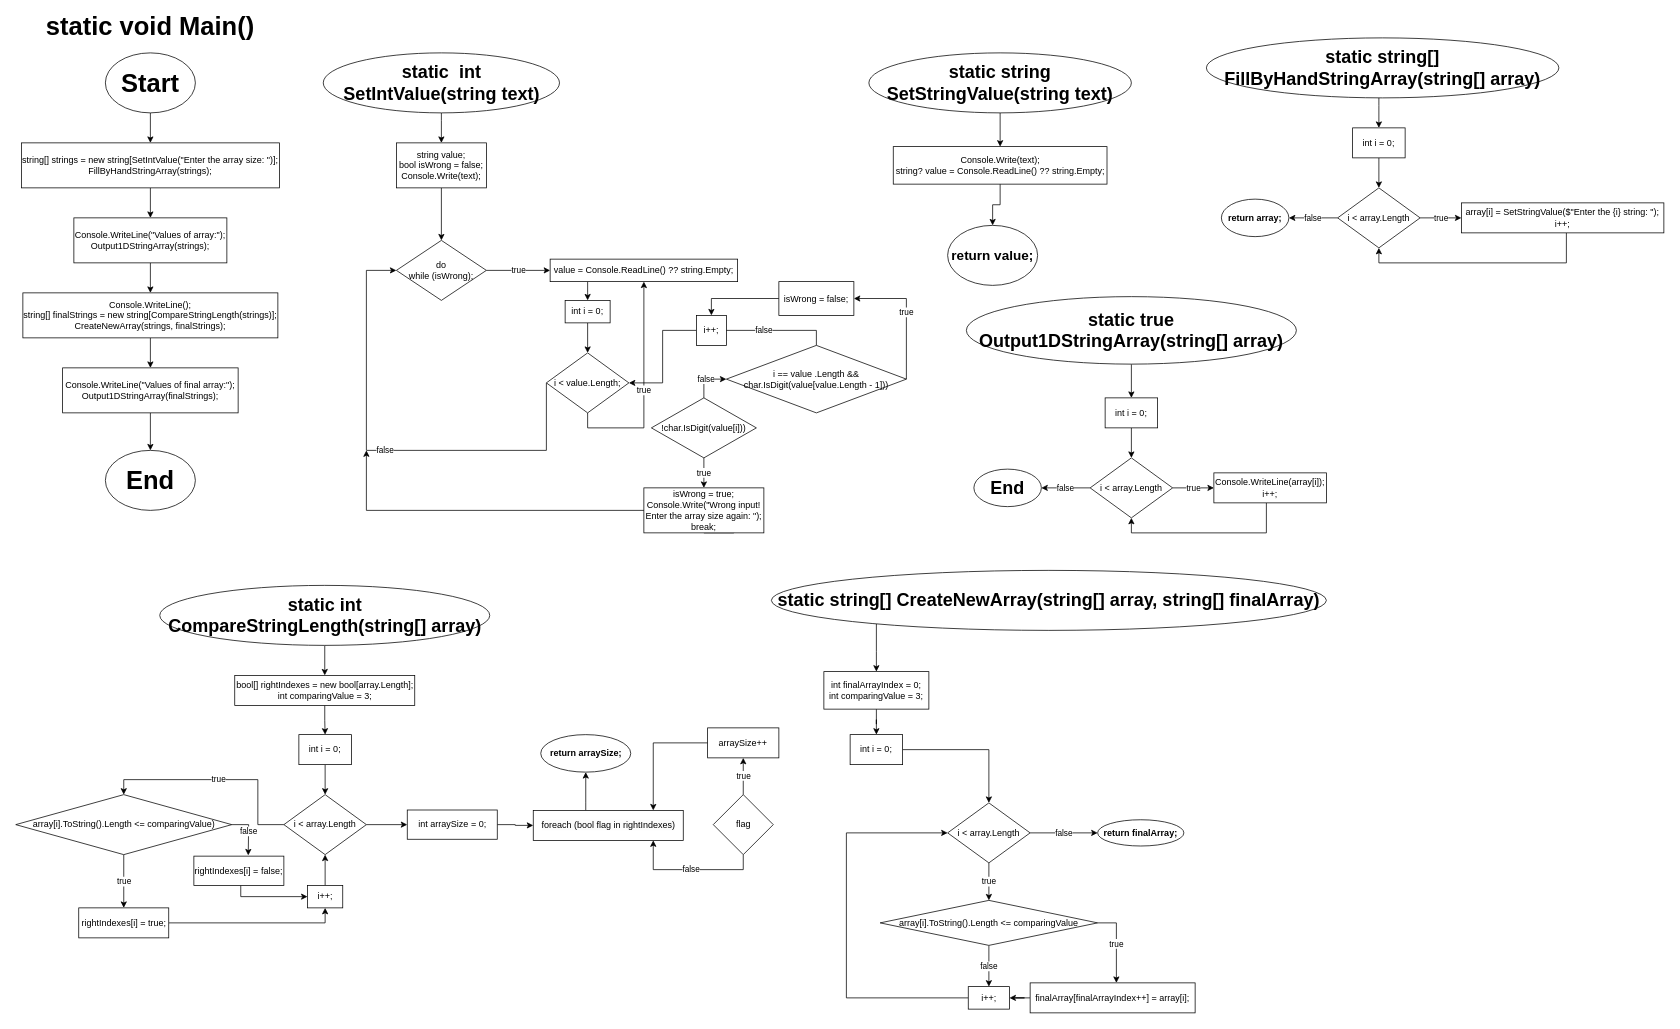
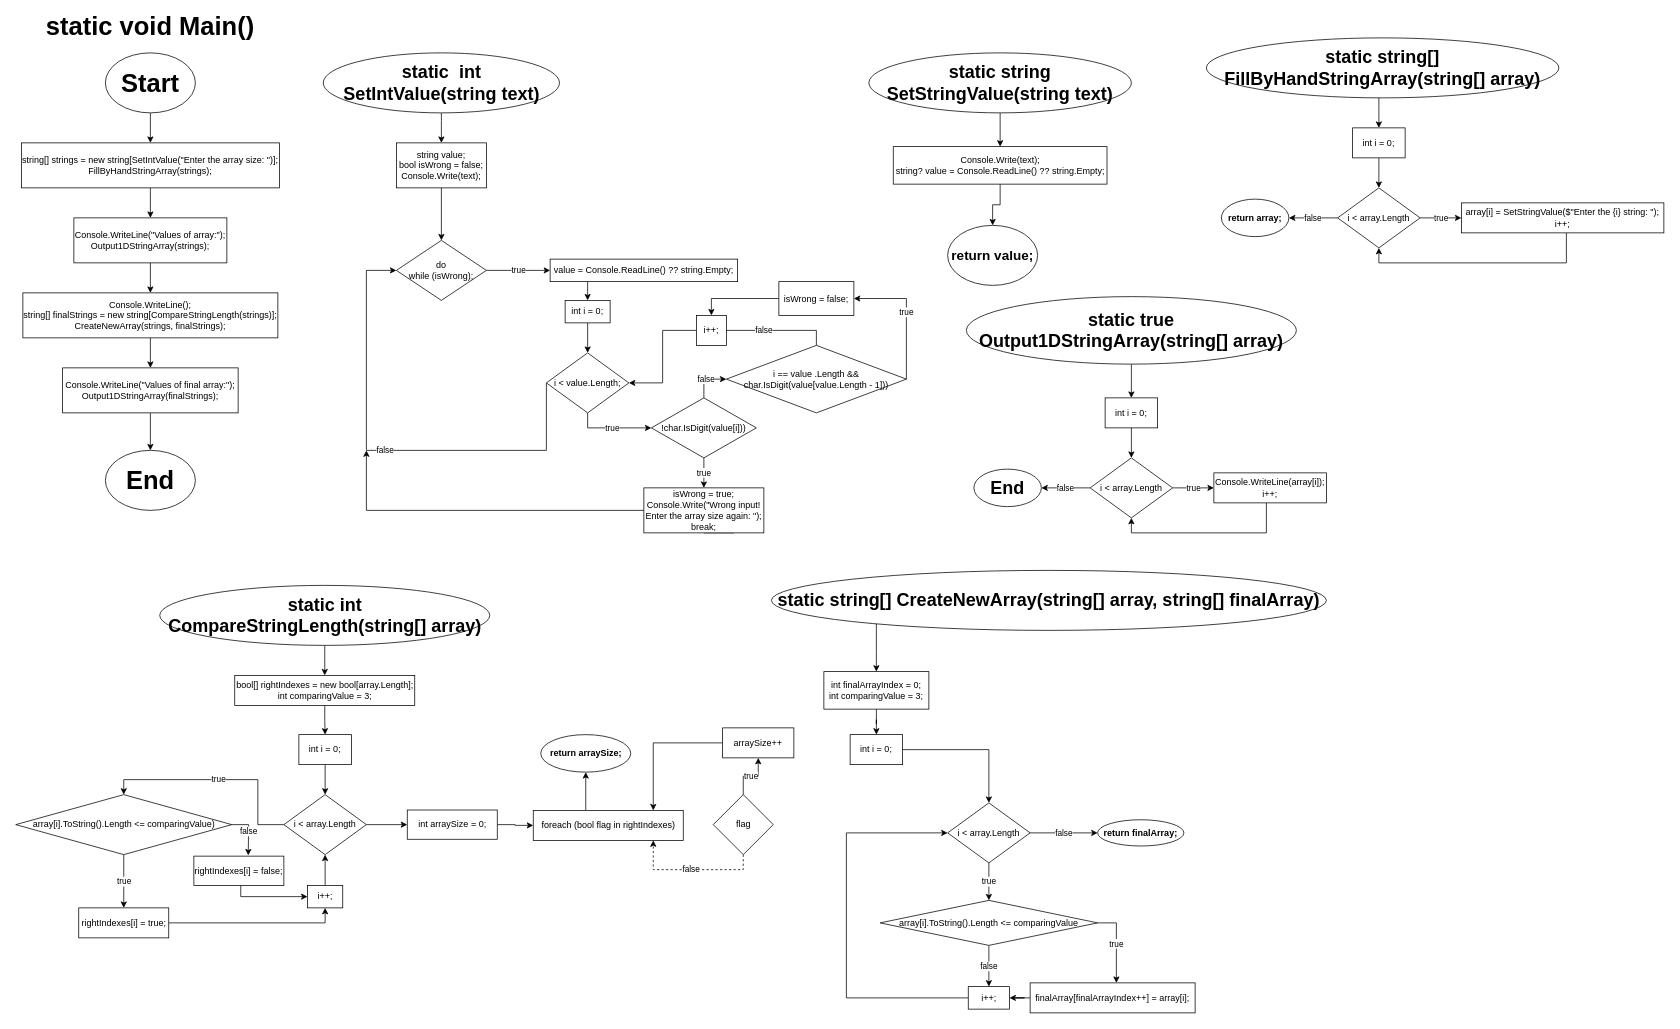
(612, 428) -> (612, 428)
(743, 743) -> (758, 743)
(728, 870) -> (728, 870)
